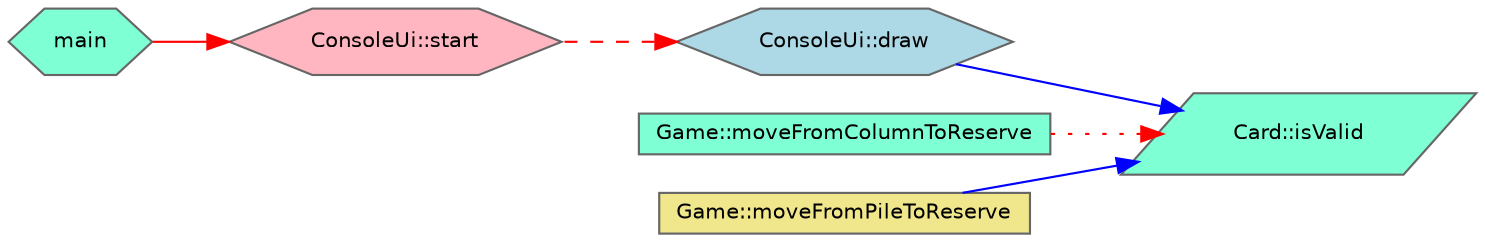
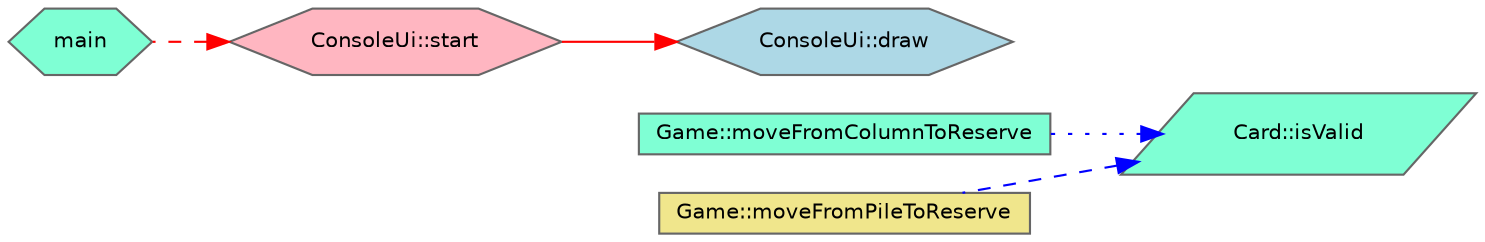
(180, 42) -> (180, 42)
(608, 42) -> (608, 42)
(1058, 85) -> none
(1096, 134) -> (1096, 134)
(1040, 179) -> (1040, 179)
